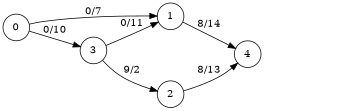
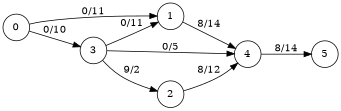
(93, 11) -> (93, 11)
none -> (167, 52)
none -> (325, 54)
(209, 70) -> (209, 70)
